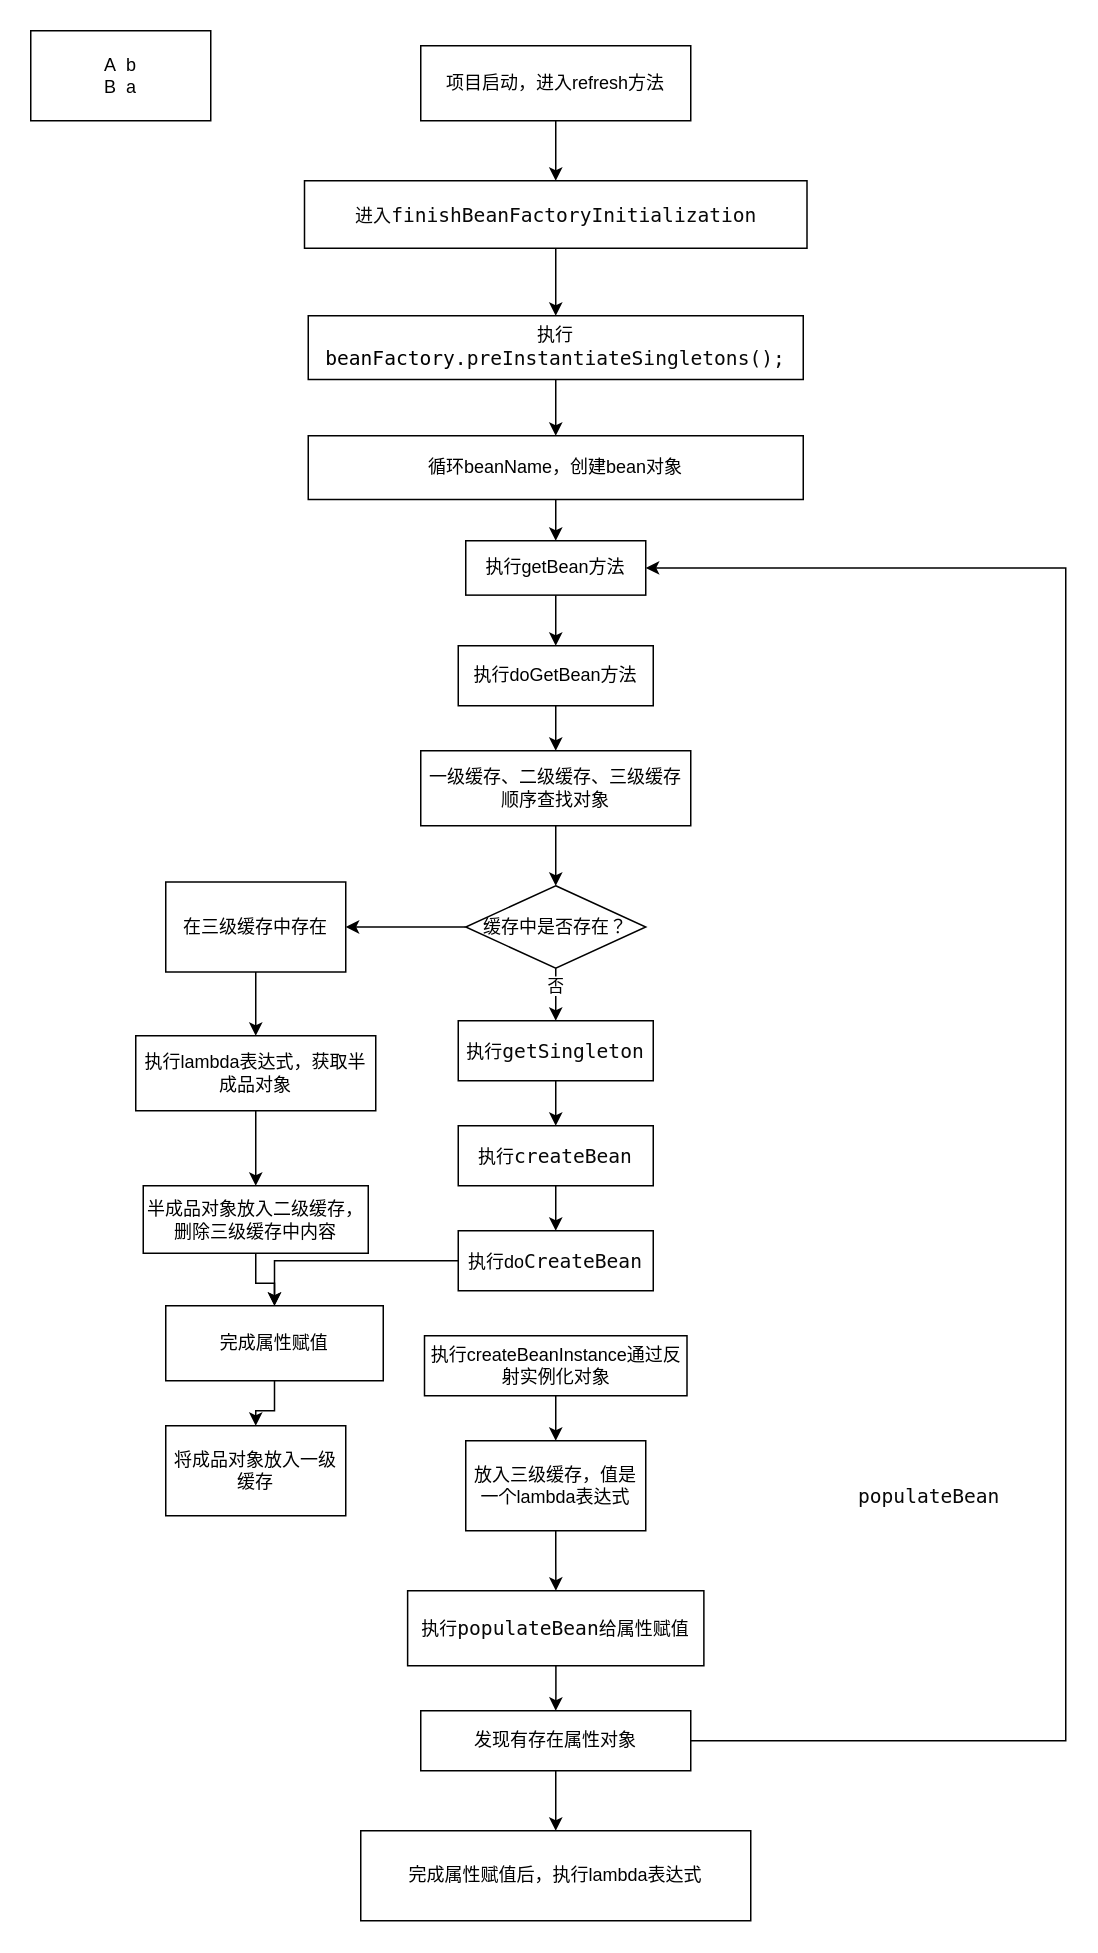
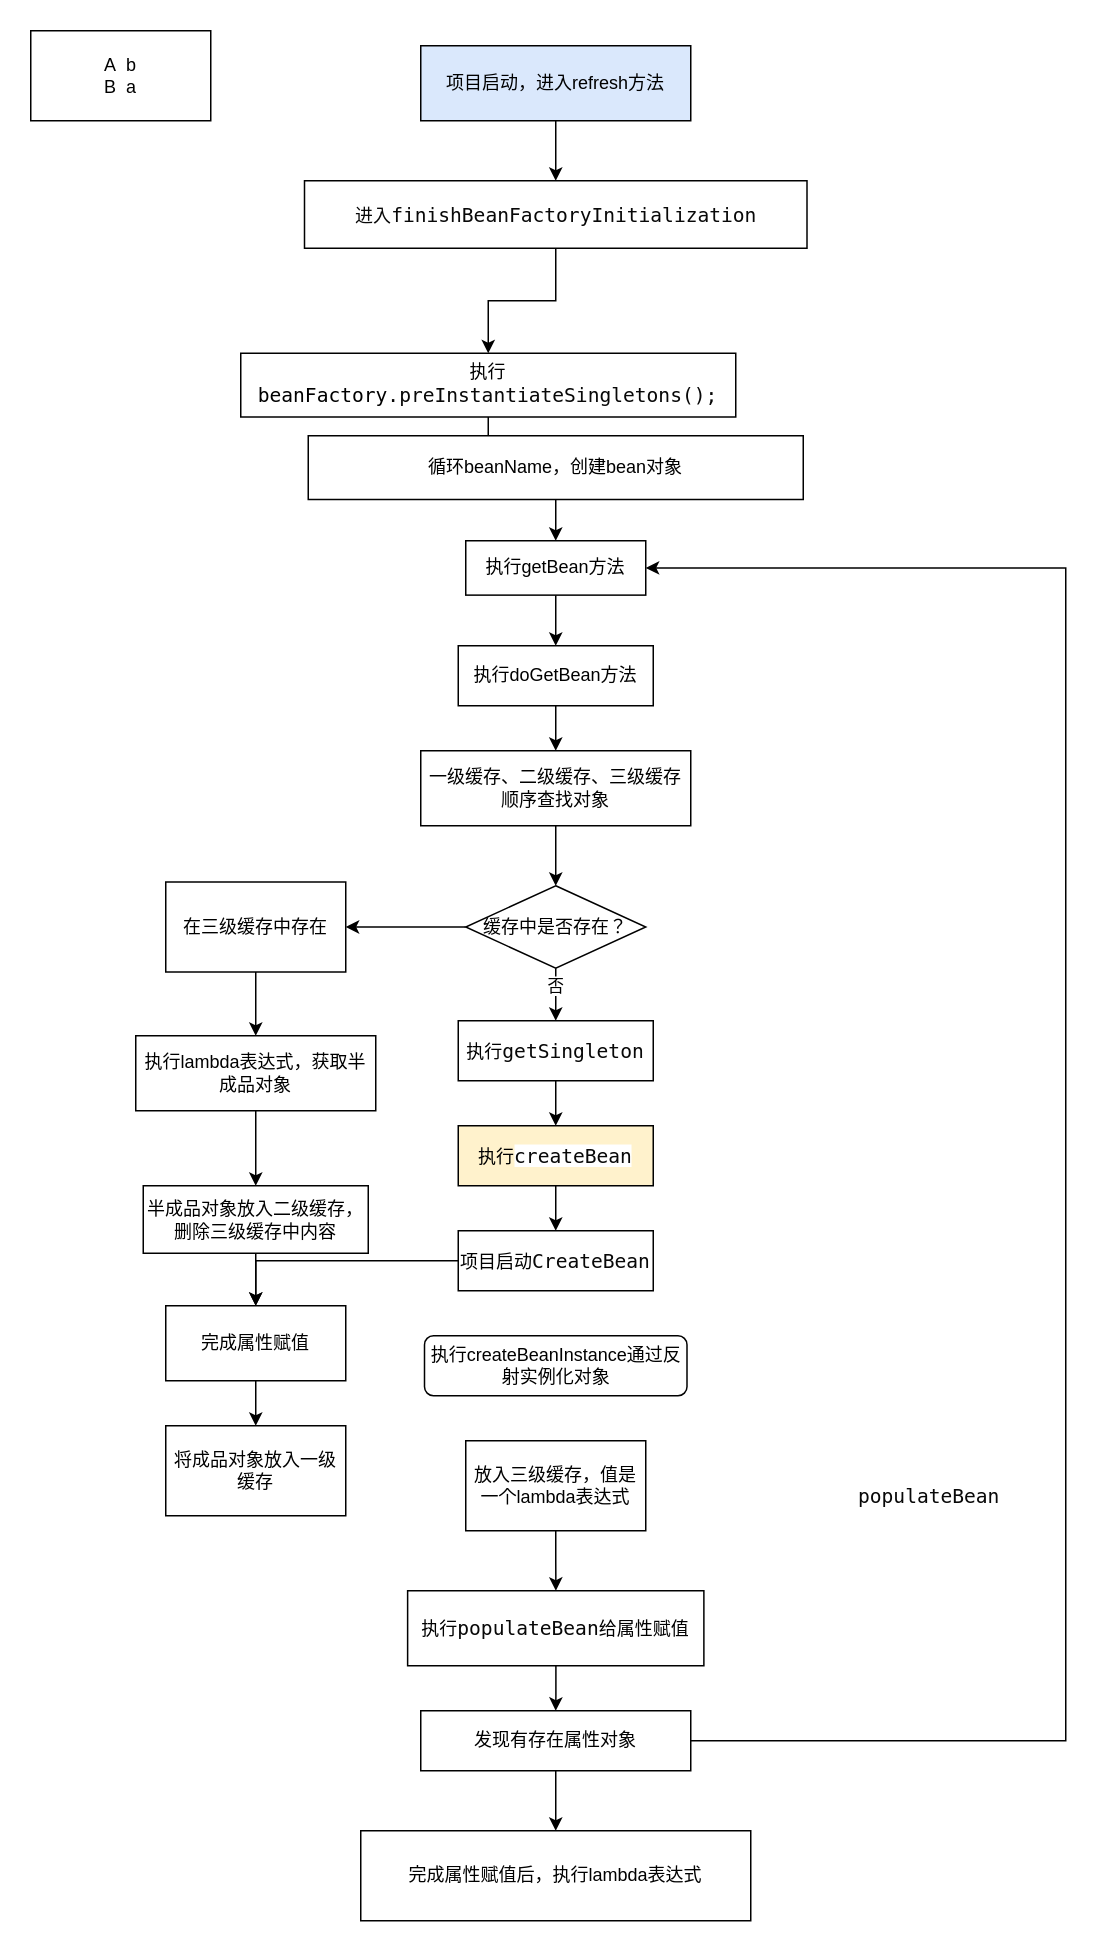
(556, 83) -> (556, 83)
(556, 348) -> (488, 385)
(556, 1156) -> (556, 1156)
(556, 1261) -> (556, 1261)
(275, 1343) -> (256, 1343)
(556, 1366) -> (556, 1366)
(556, 1424) -> none
